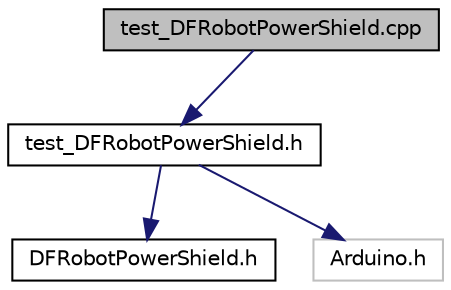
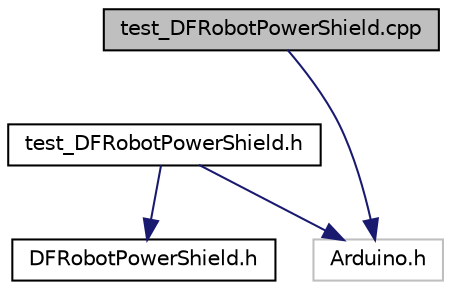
(225, 80) -> (341, 129)
